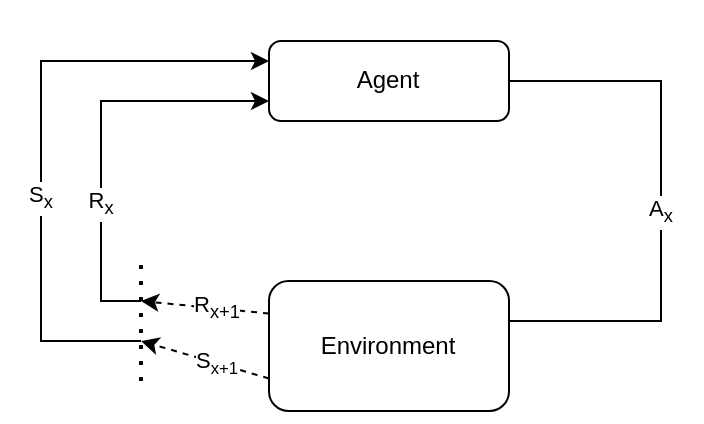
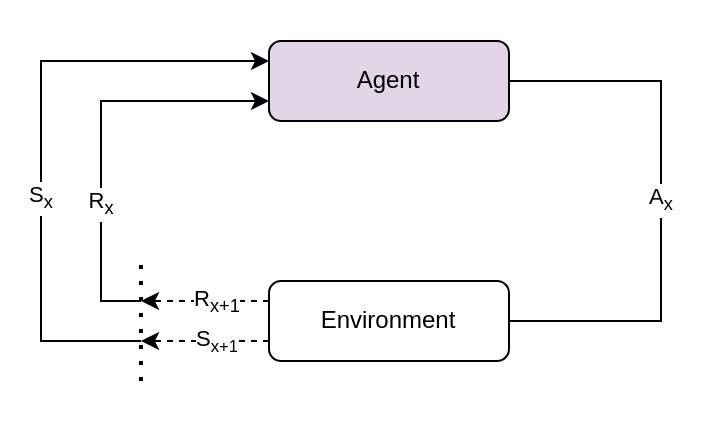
(389, 81) -> (389, 81)
(389, 346) -> (389, 321)
